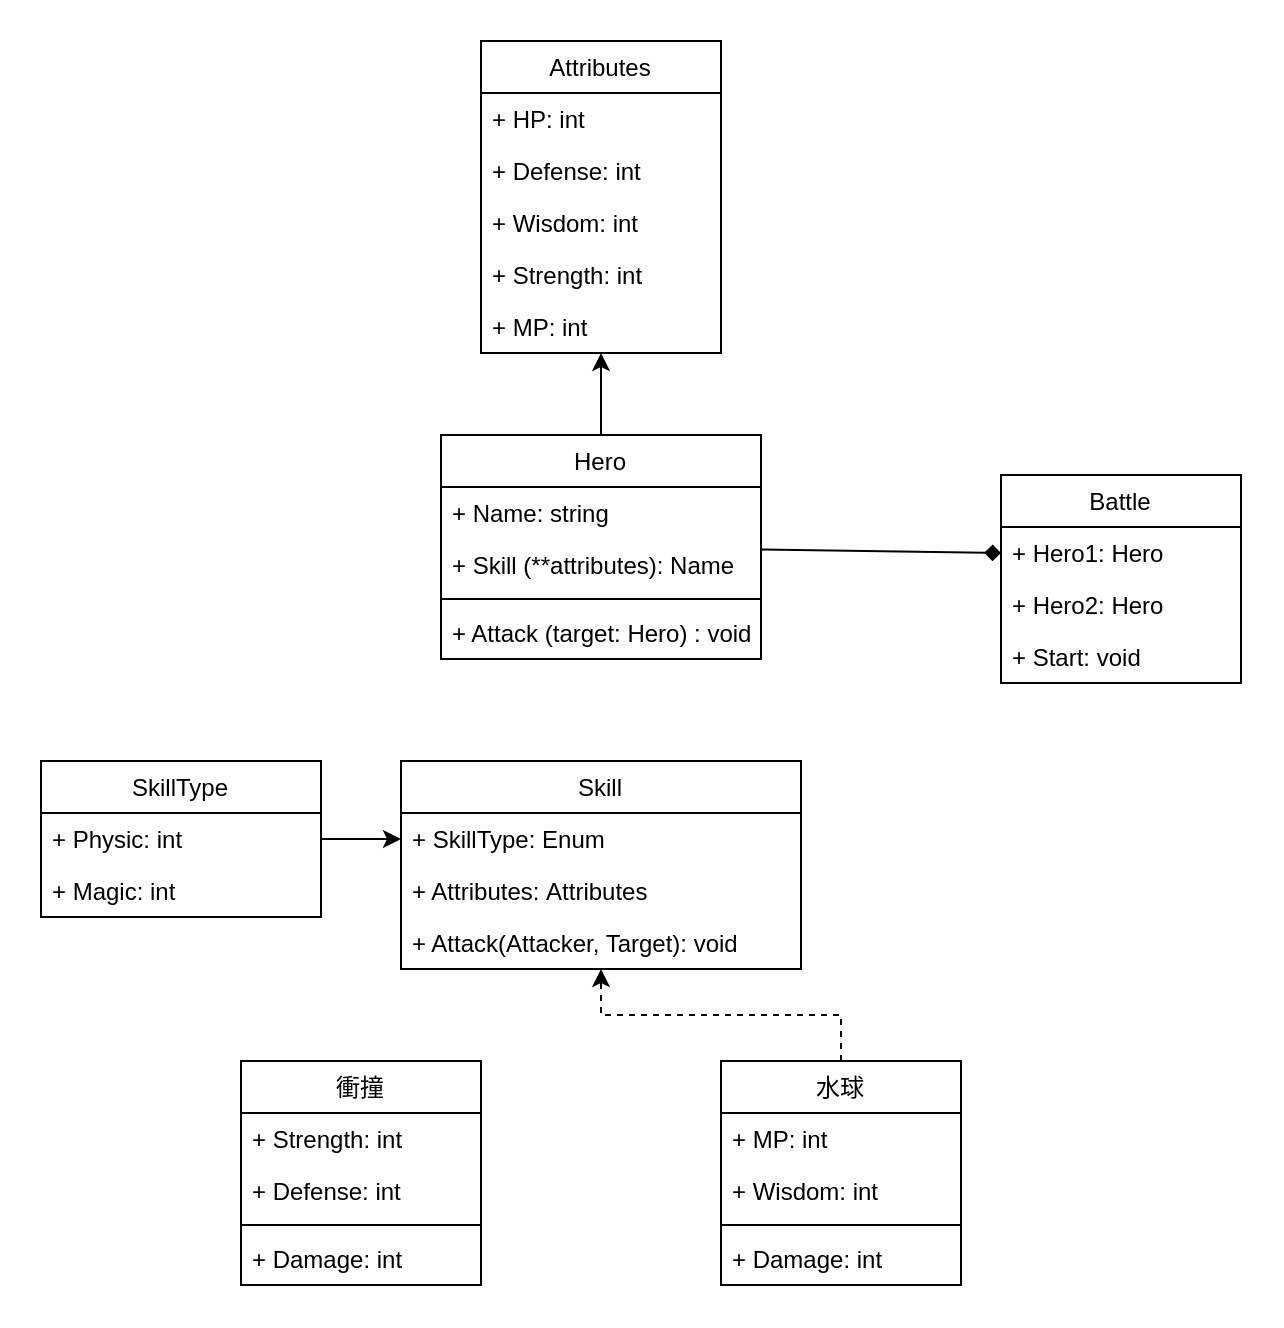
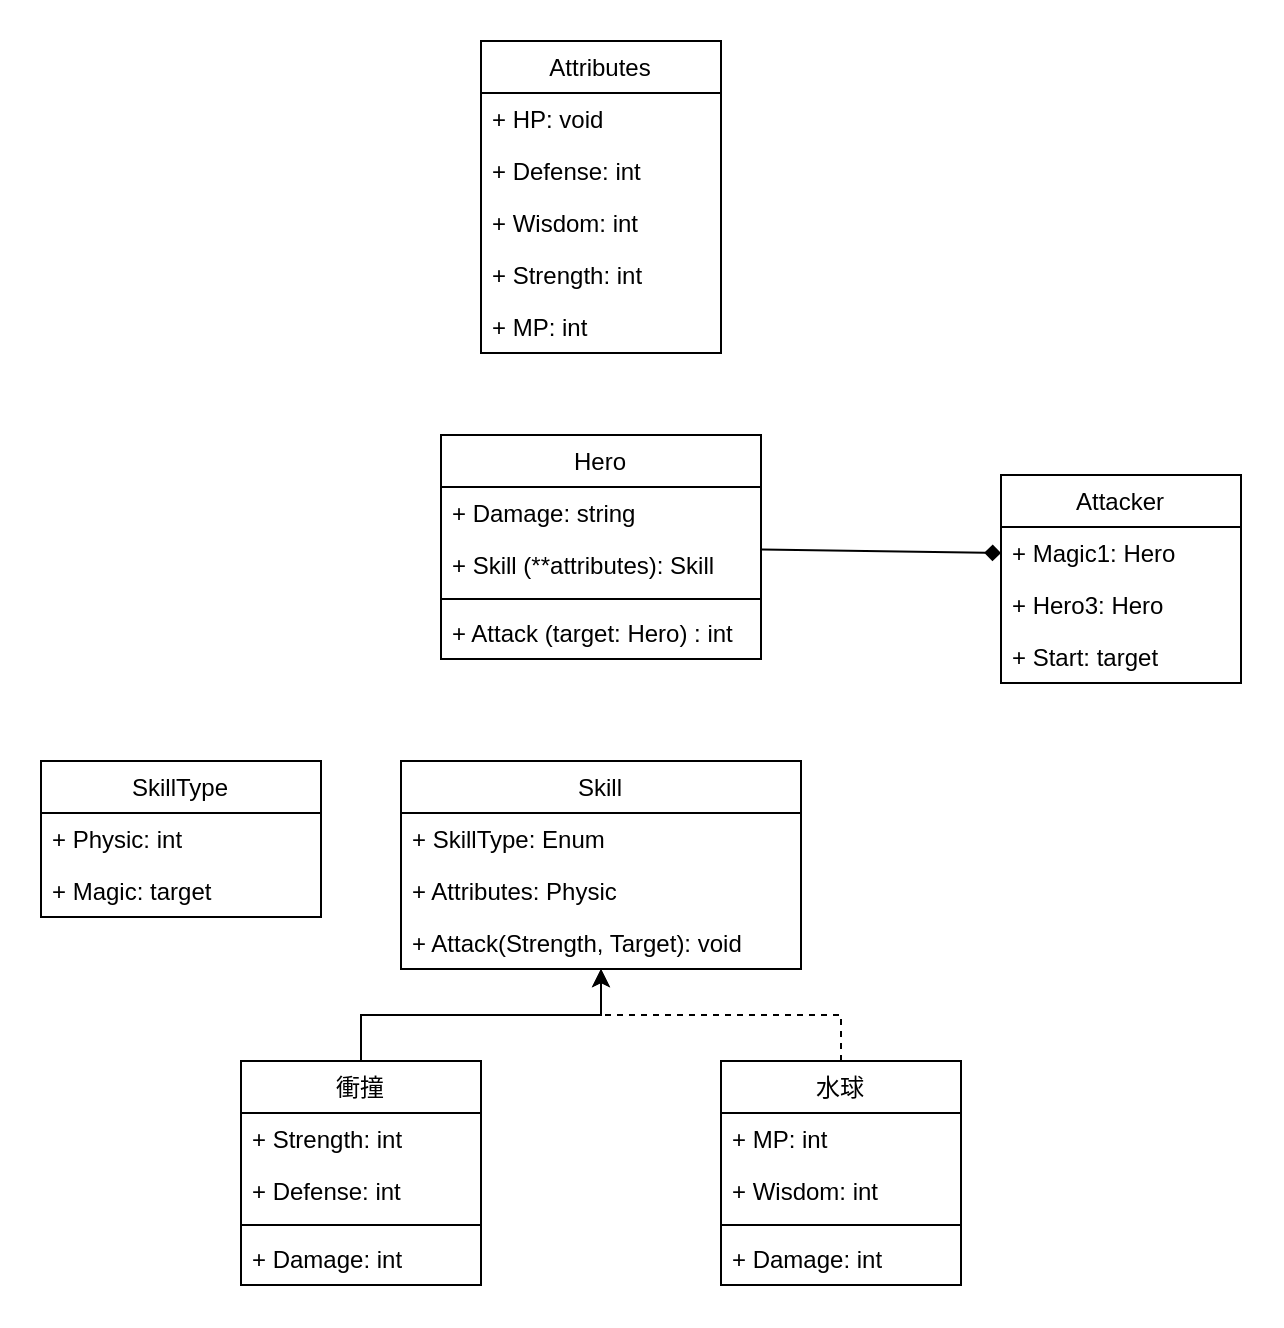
(540, 120) -> (547, 120)
(601, 399) -> none
(1120, 502) -> (1120, 502)
(534, 514) -> (547, 514)
(1090, 554) -> (1094, 554)
(615, 566) -> (613, 566)
(1090, 606) -> (1090, 606)
(629, 634) -> (622, 634)
(1087, 658) -> (1103, 658)
(354, 839) -> none
(117, 892) -> (140, 892)
(561, 892) -> (534, 892)
(608, 944) -> (608, 944)
none -> (457, 1015)
